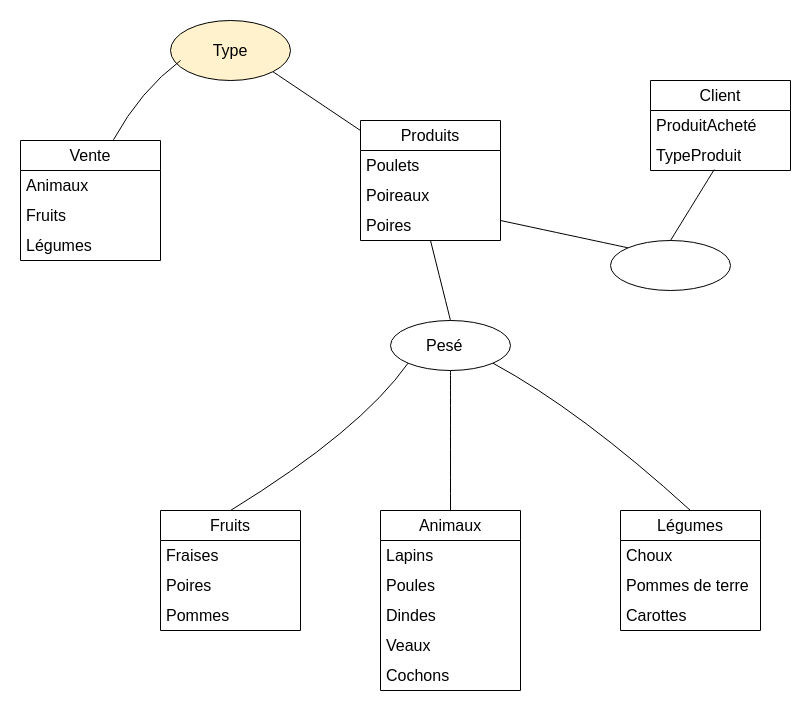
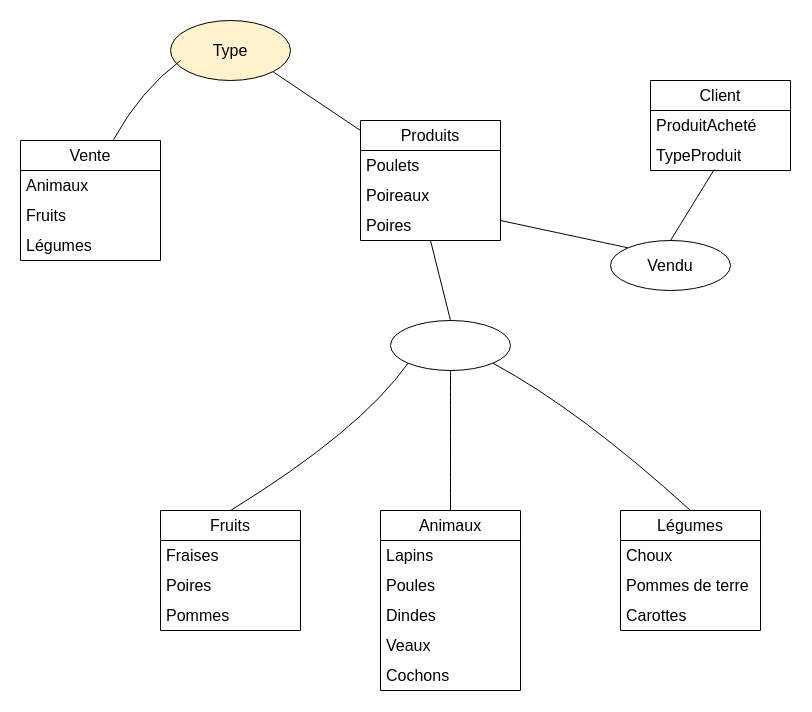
none -> (671, 266)
(461, 346) -> none
